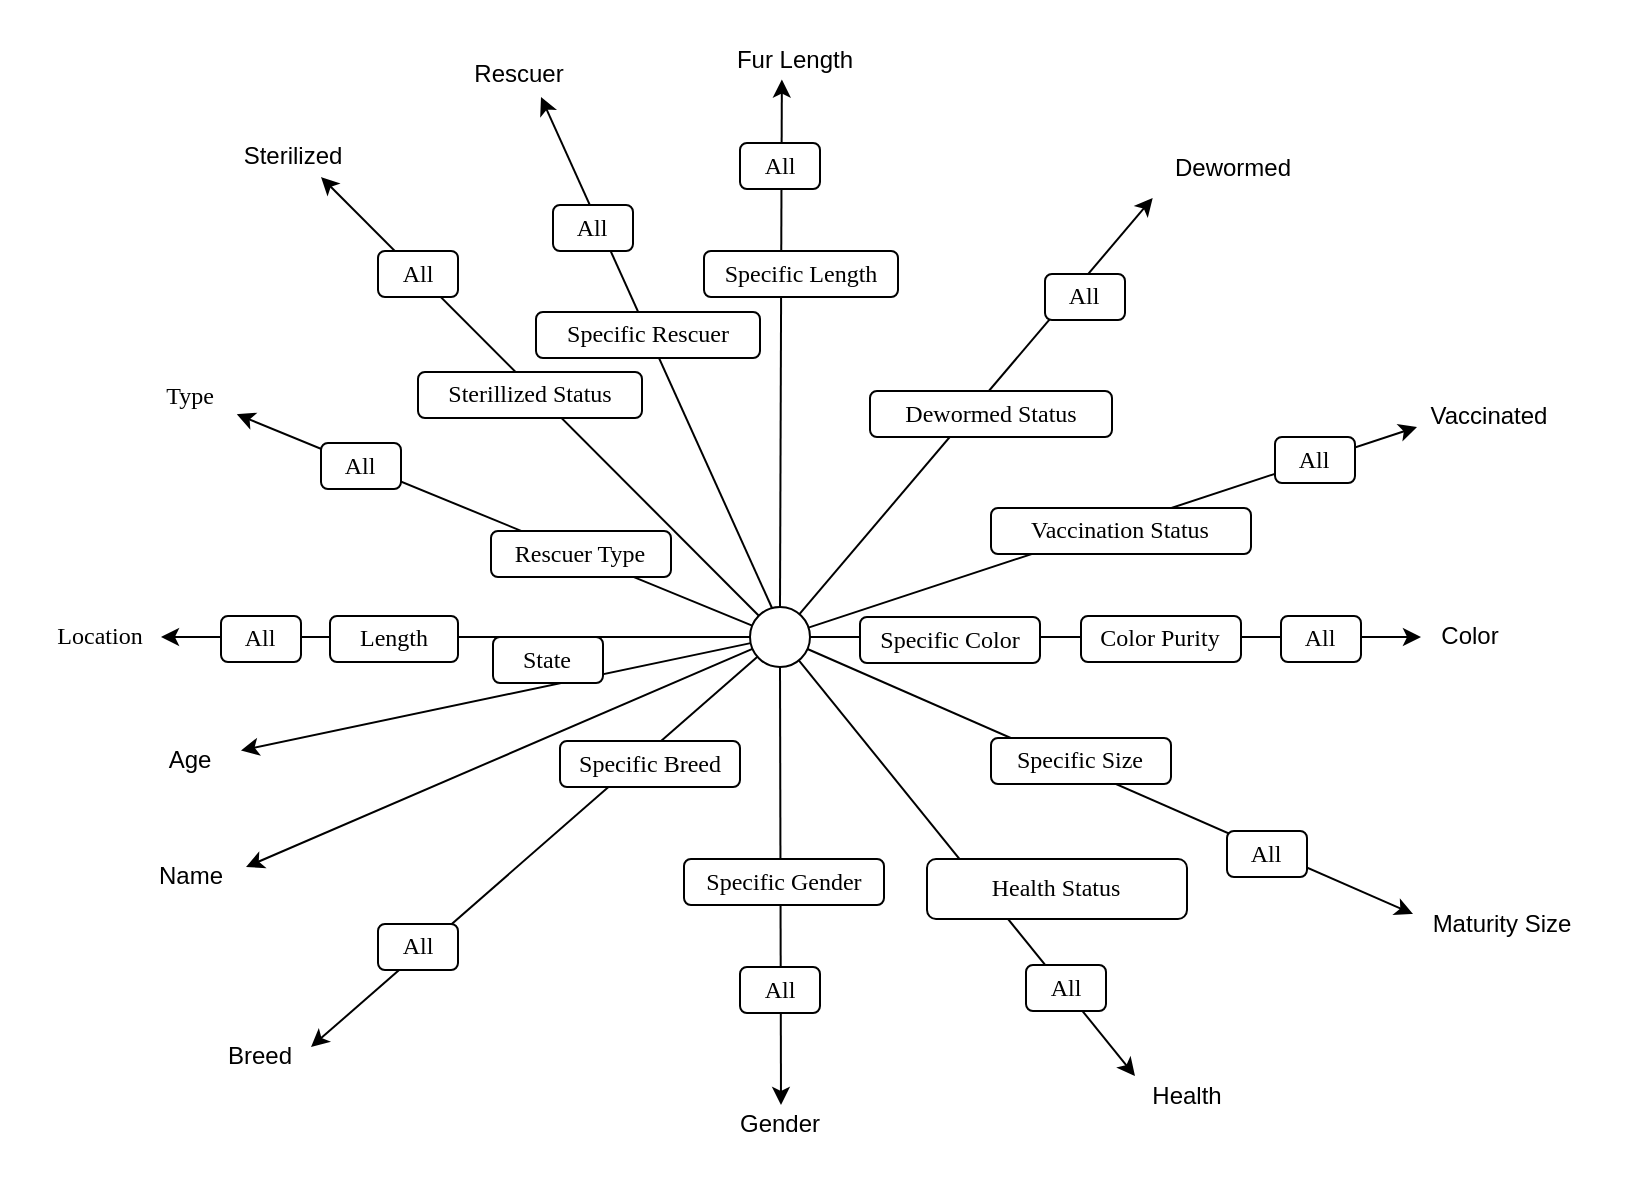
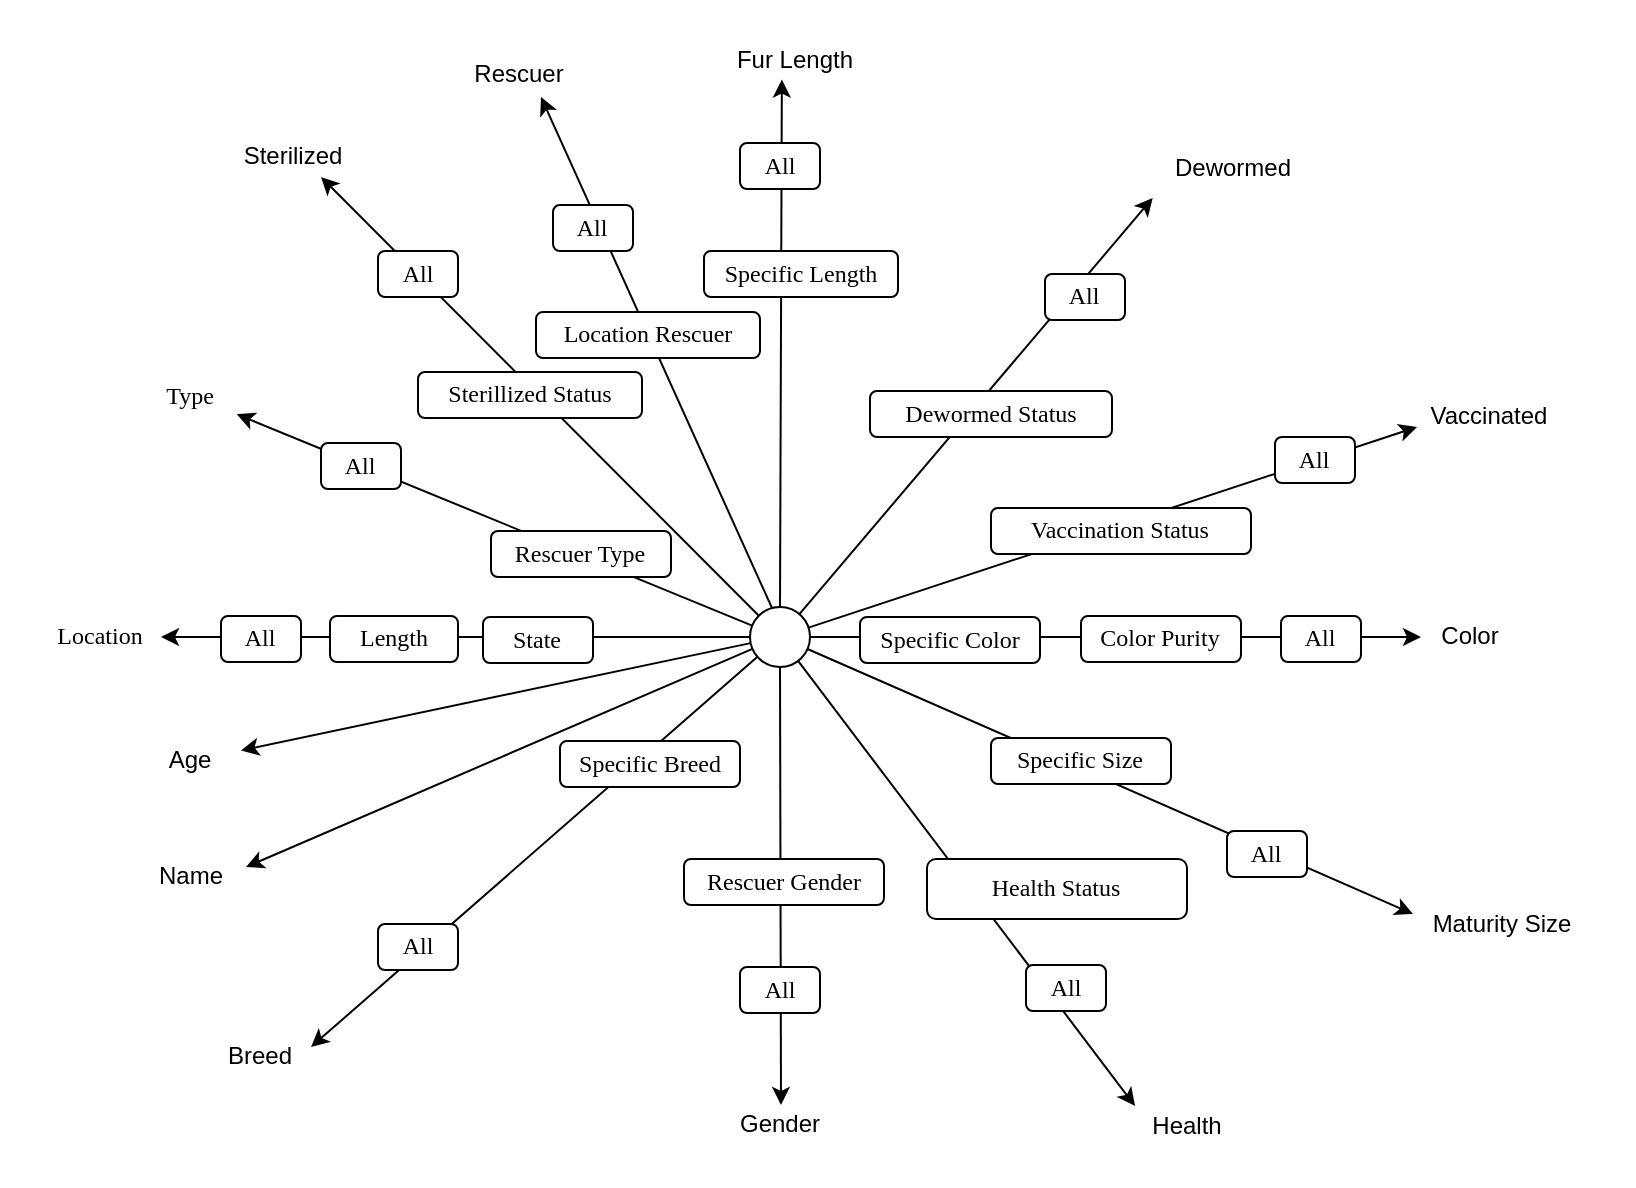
(649, 335) -> (649, 335)
(548, 660) -> (538, 640)
(785, 883) -> (785, 883)
(1188, 1097) -> (1188, 1127)
